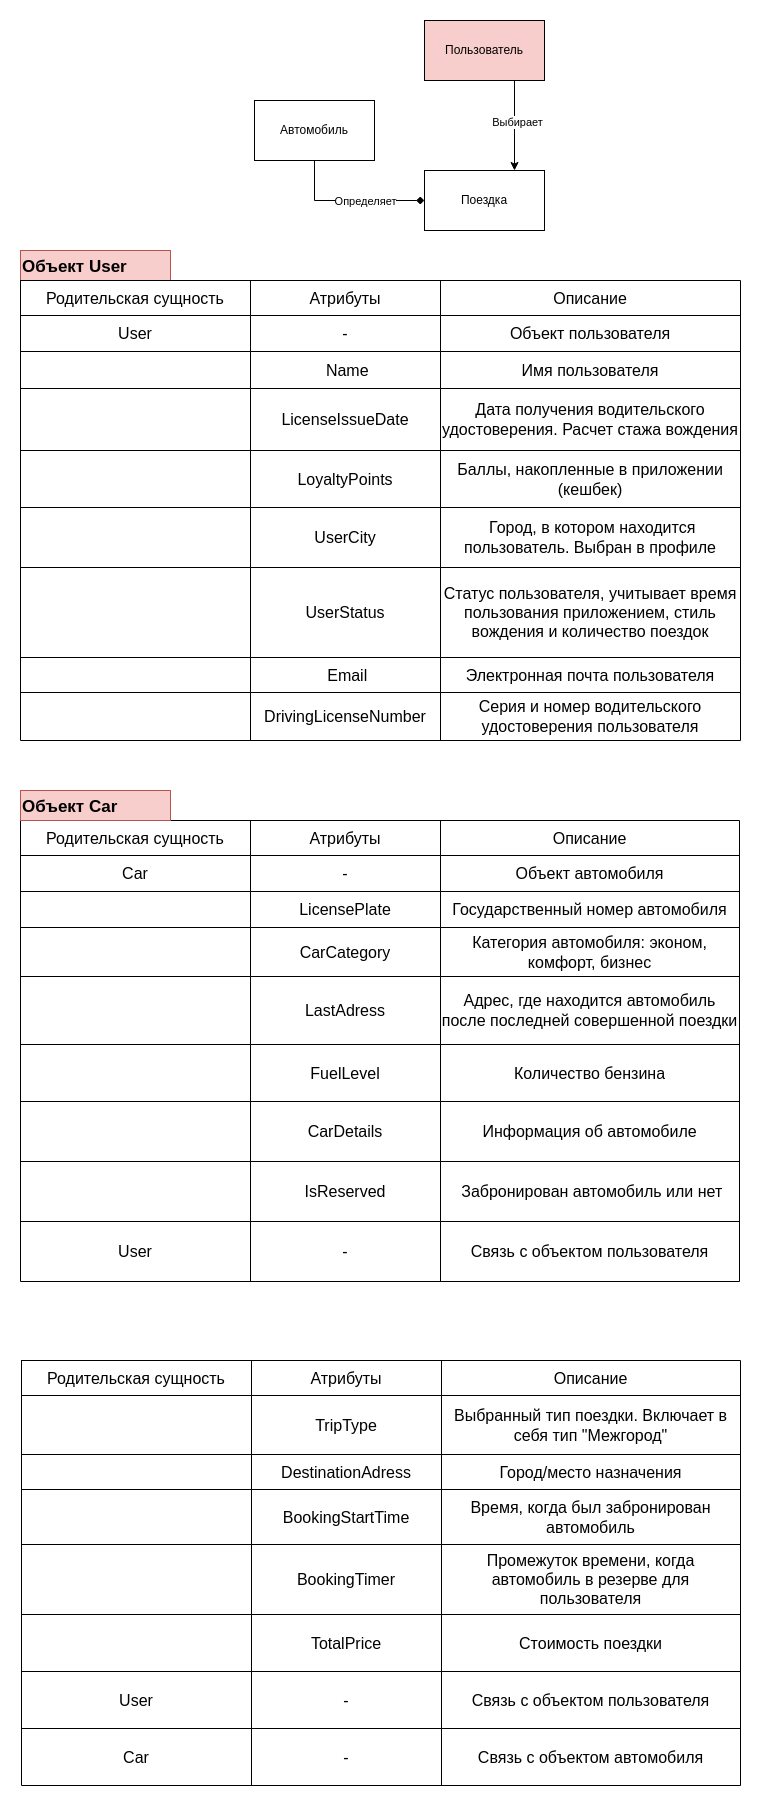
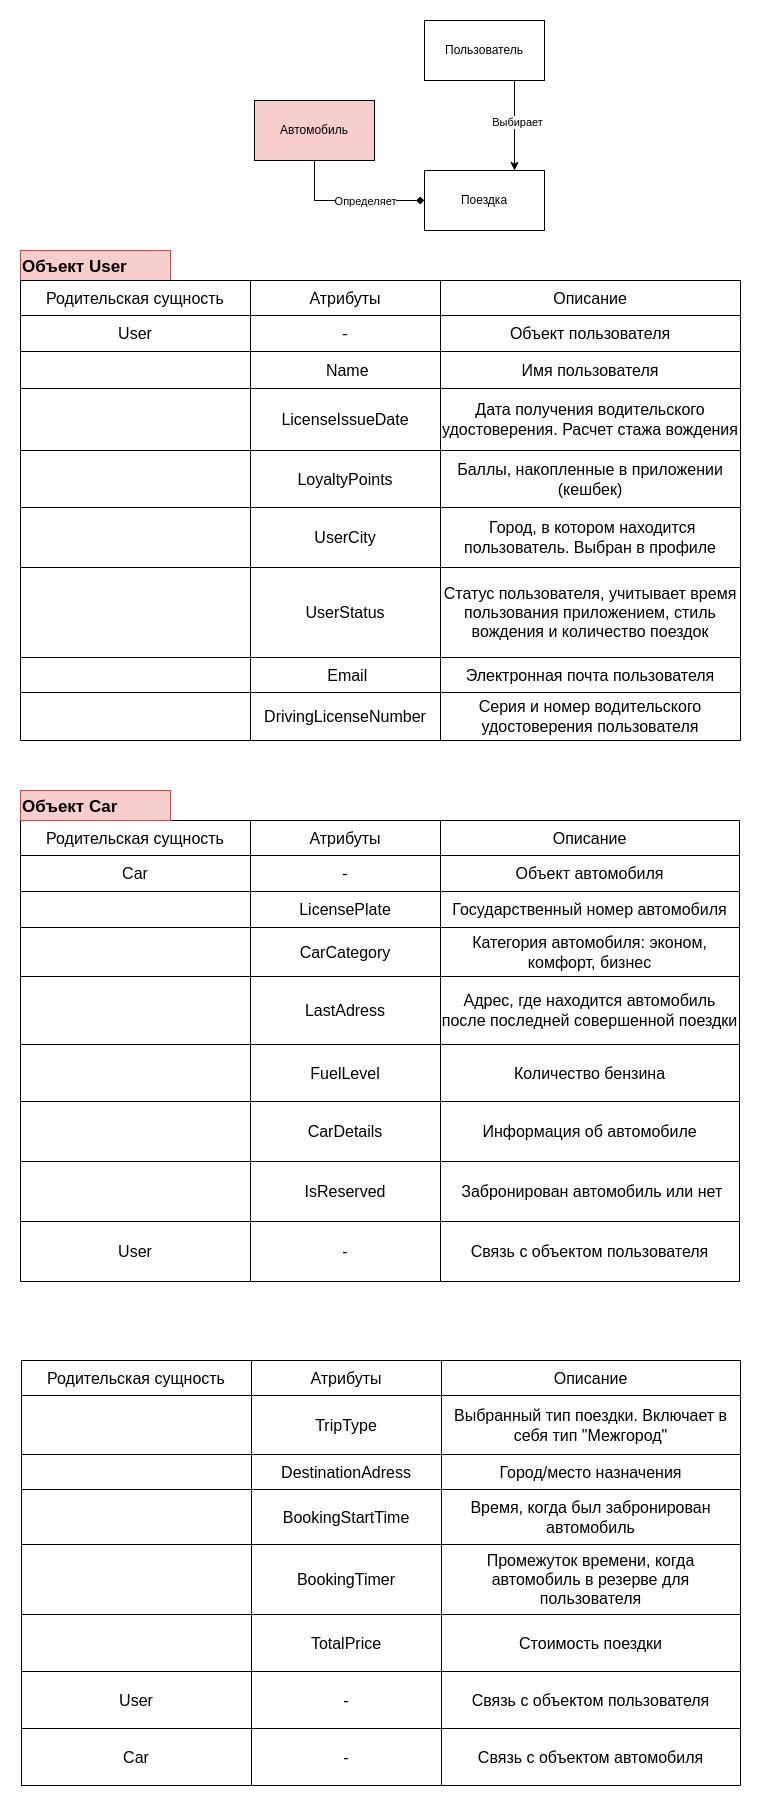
(485, 51) -> (485, 51)
(315, 131) -> (315, 131)
